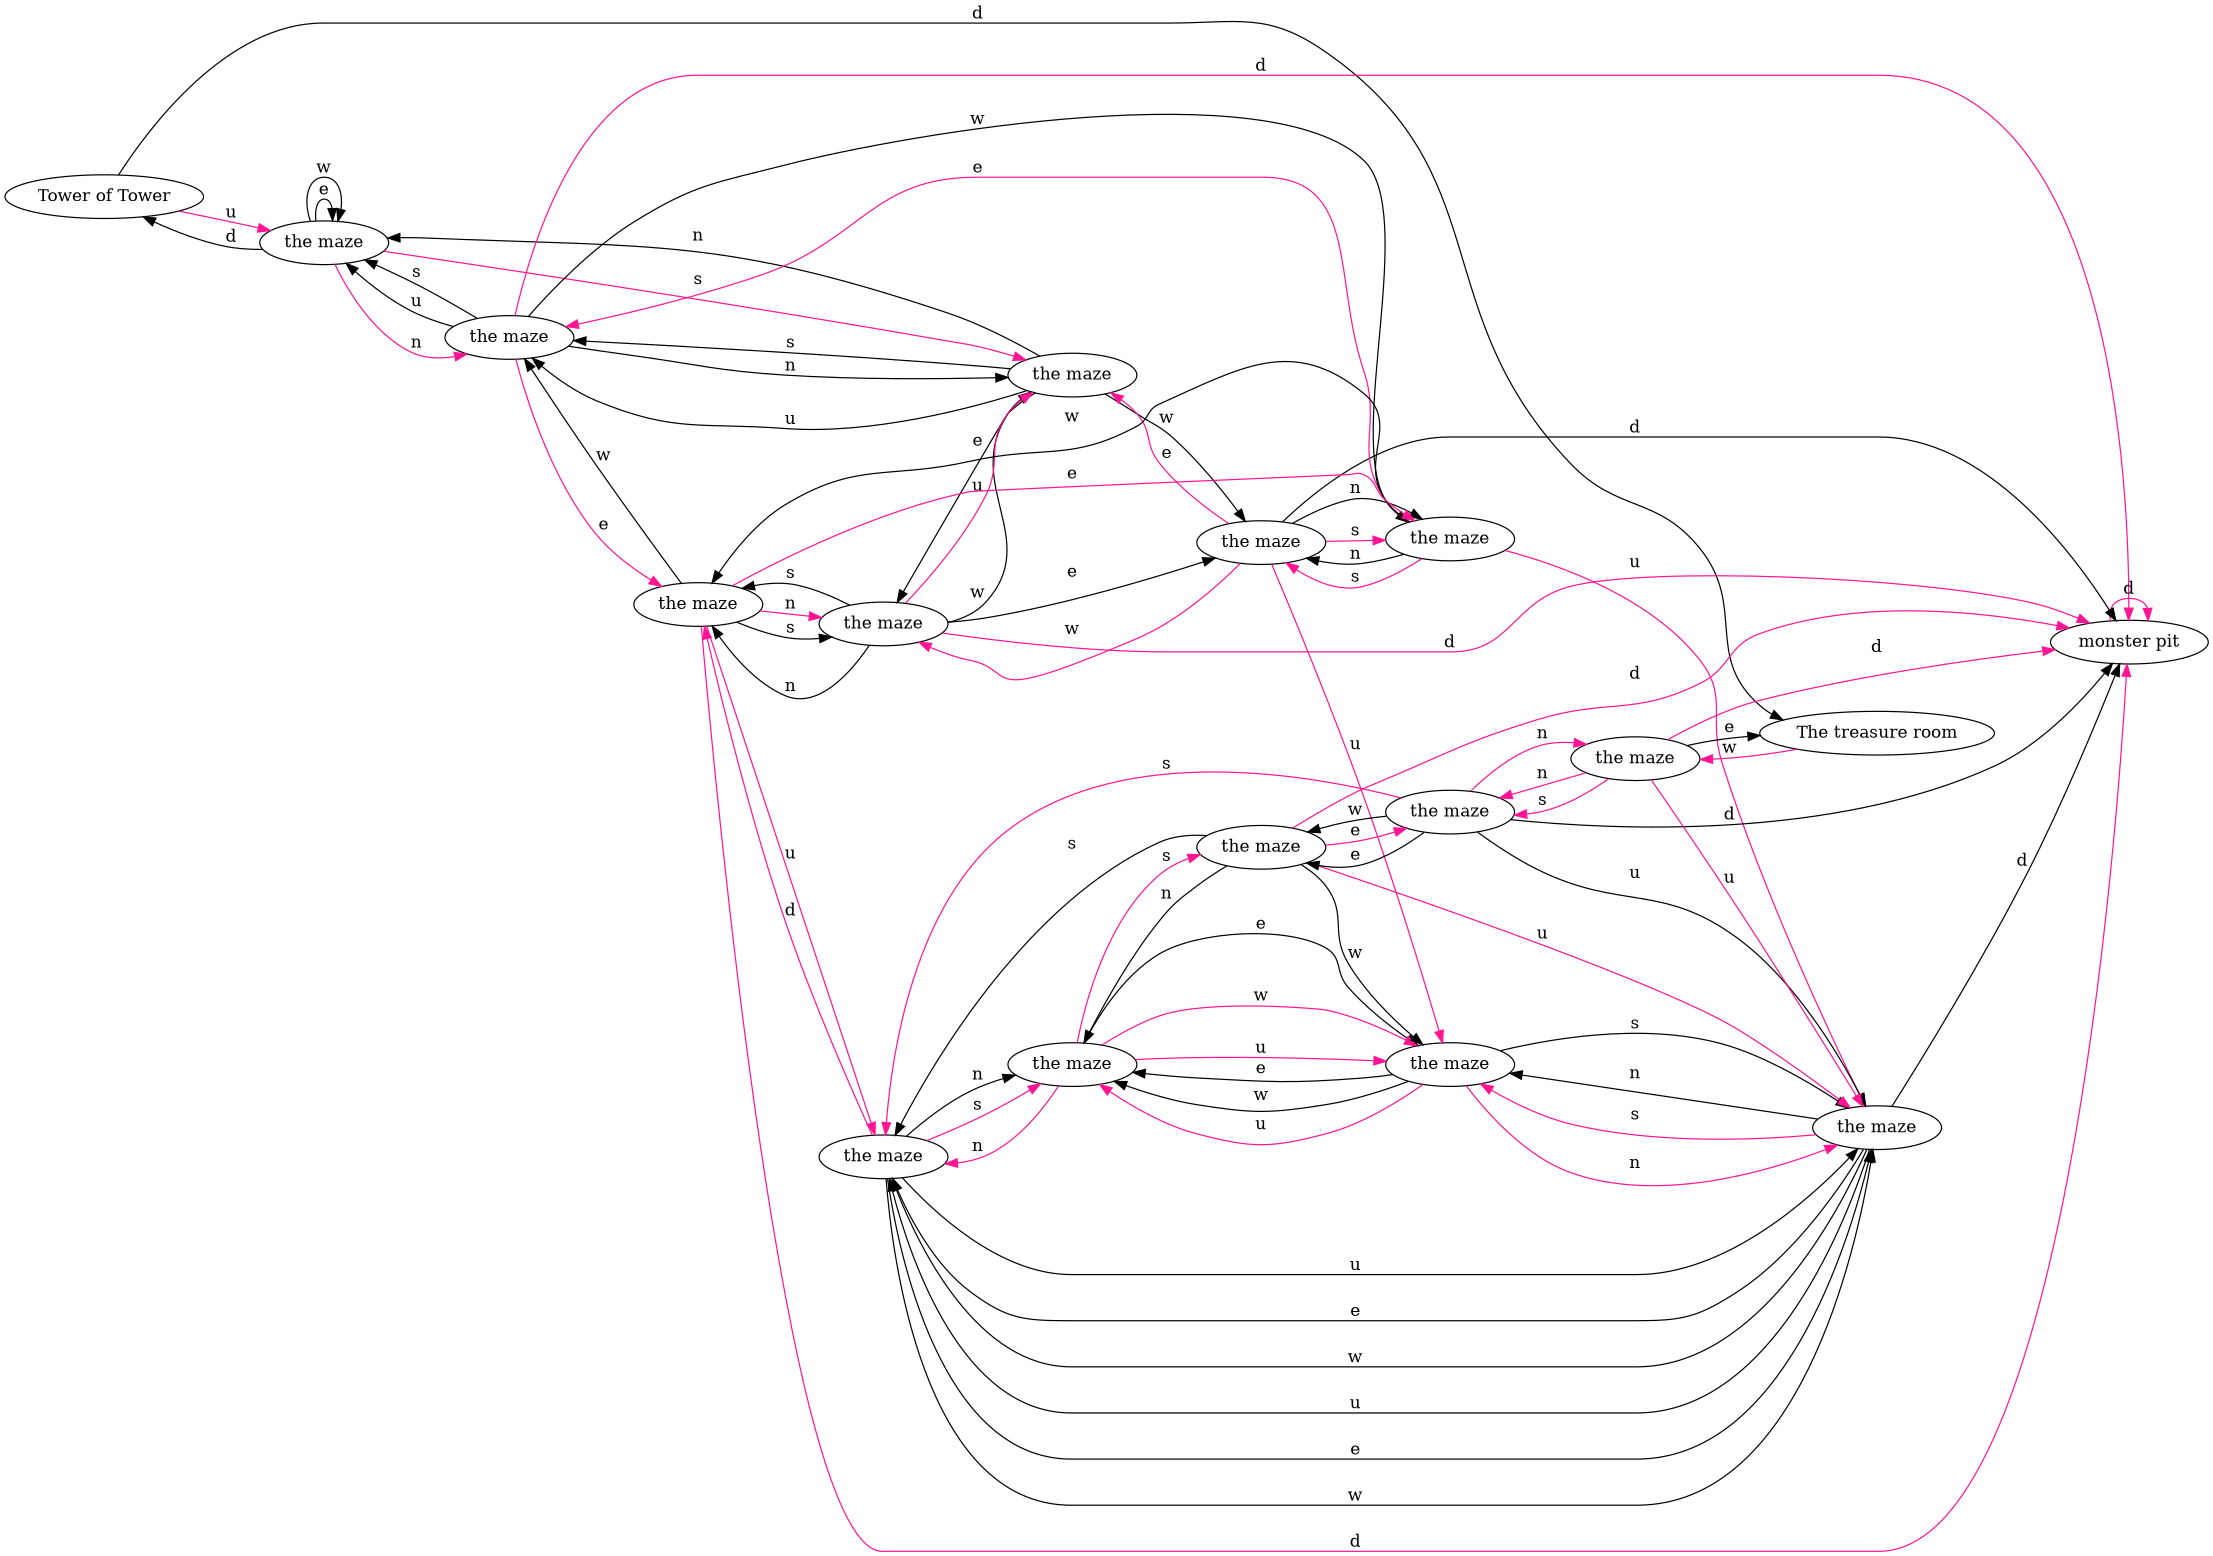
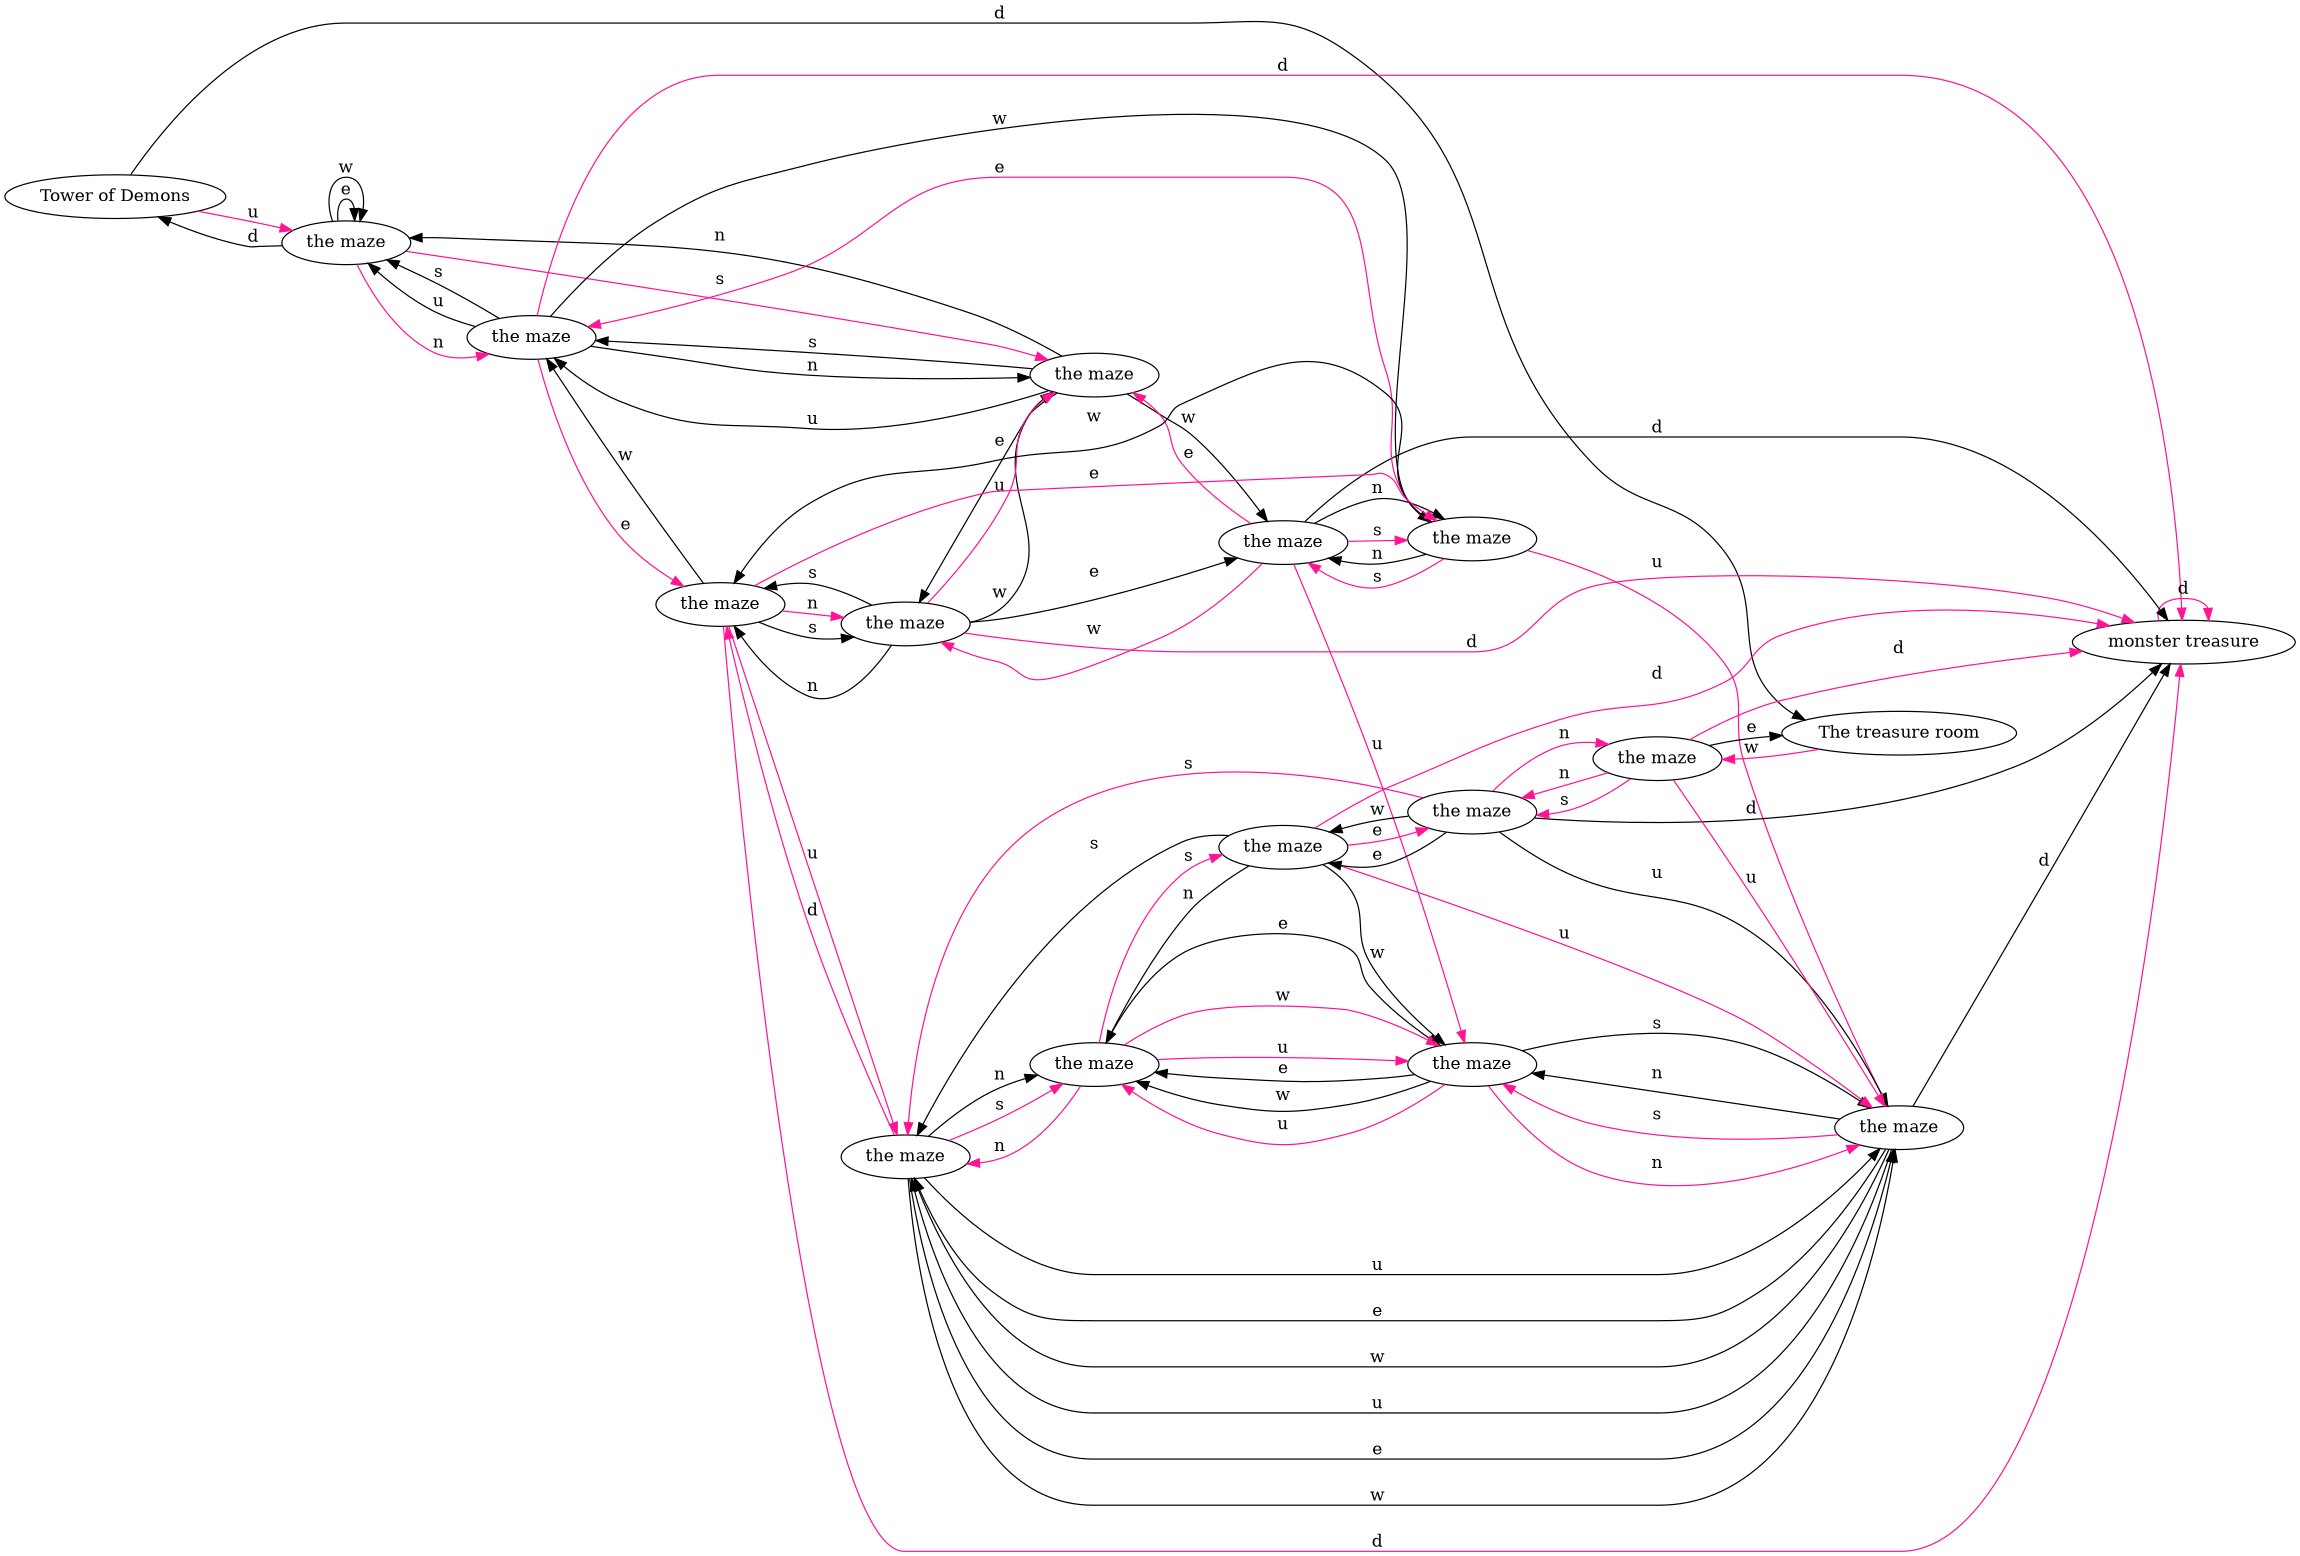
(104, 197) -> (115, 197)
(2129, 642) -> (2184, 642)
